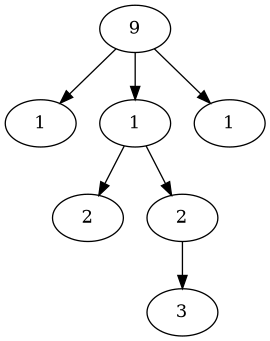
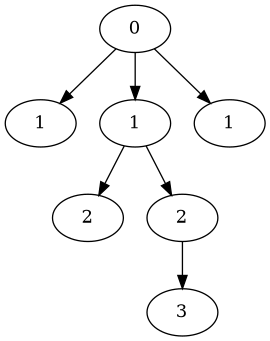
(135, 29) -> (135, 29)
